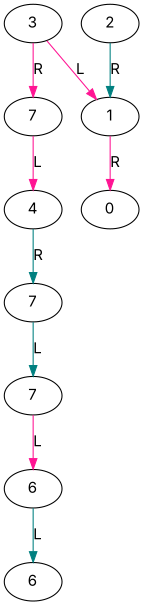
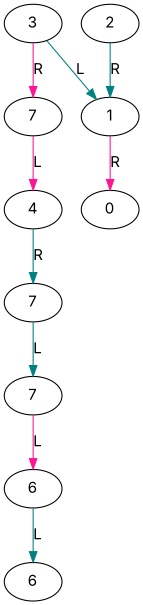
(68, 66) -> (68, 66)
